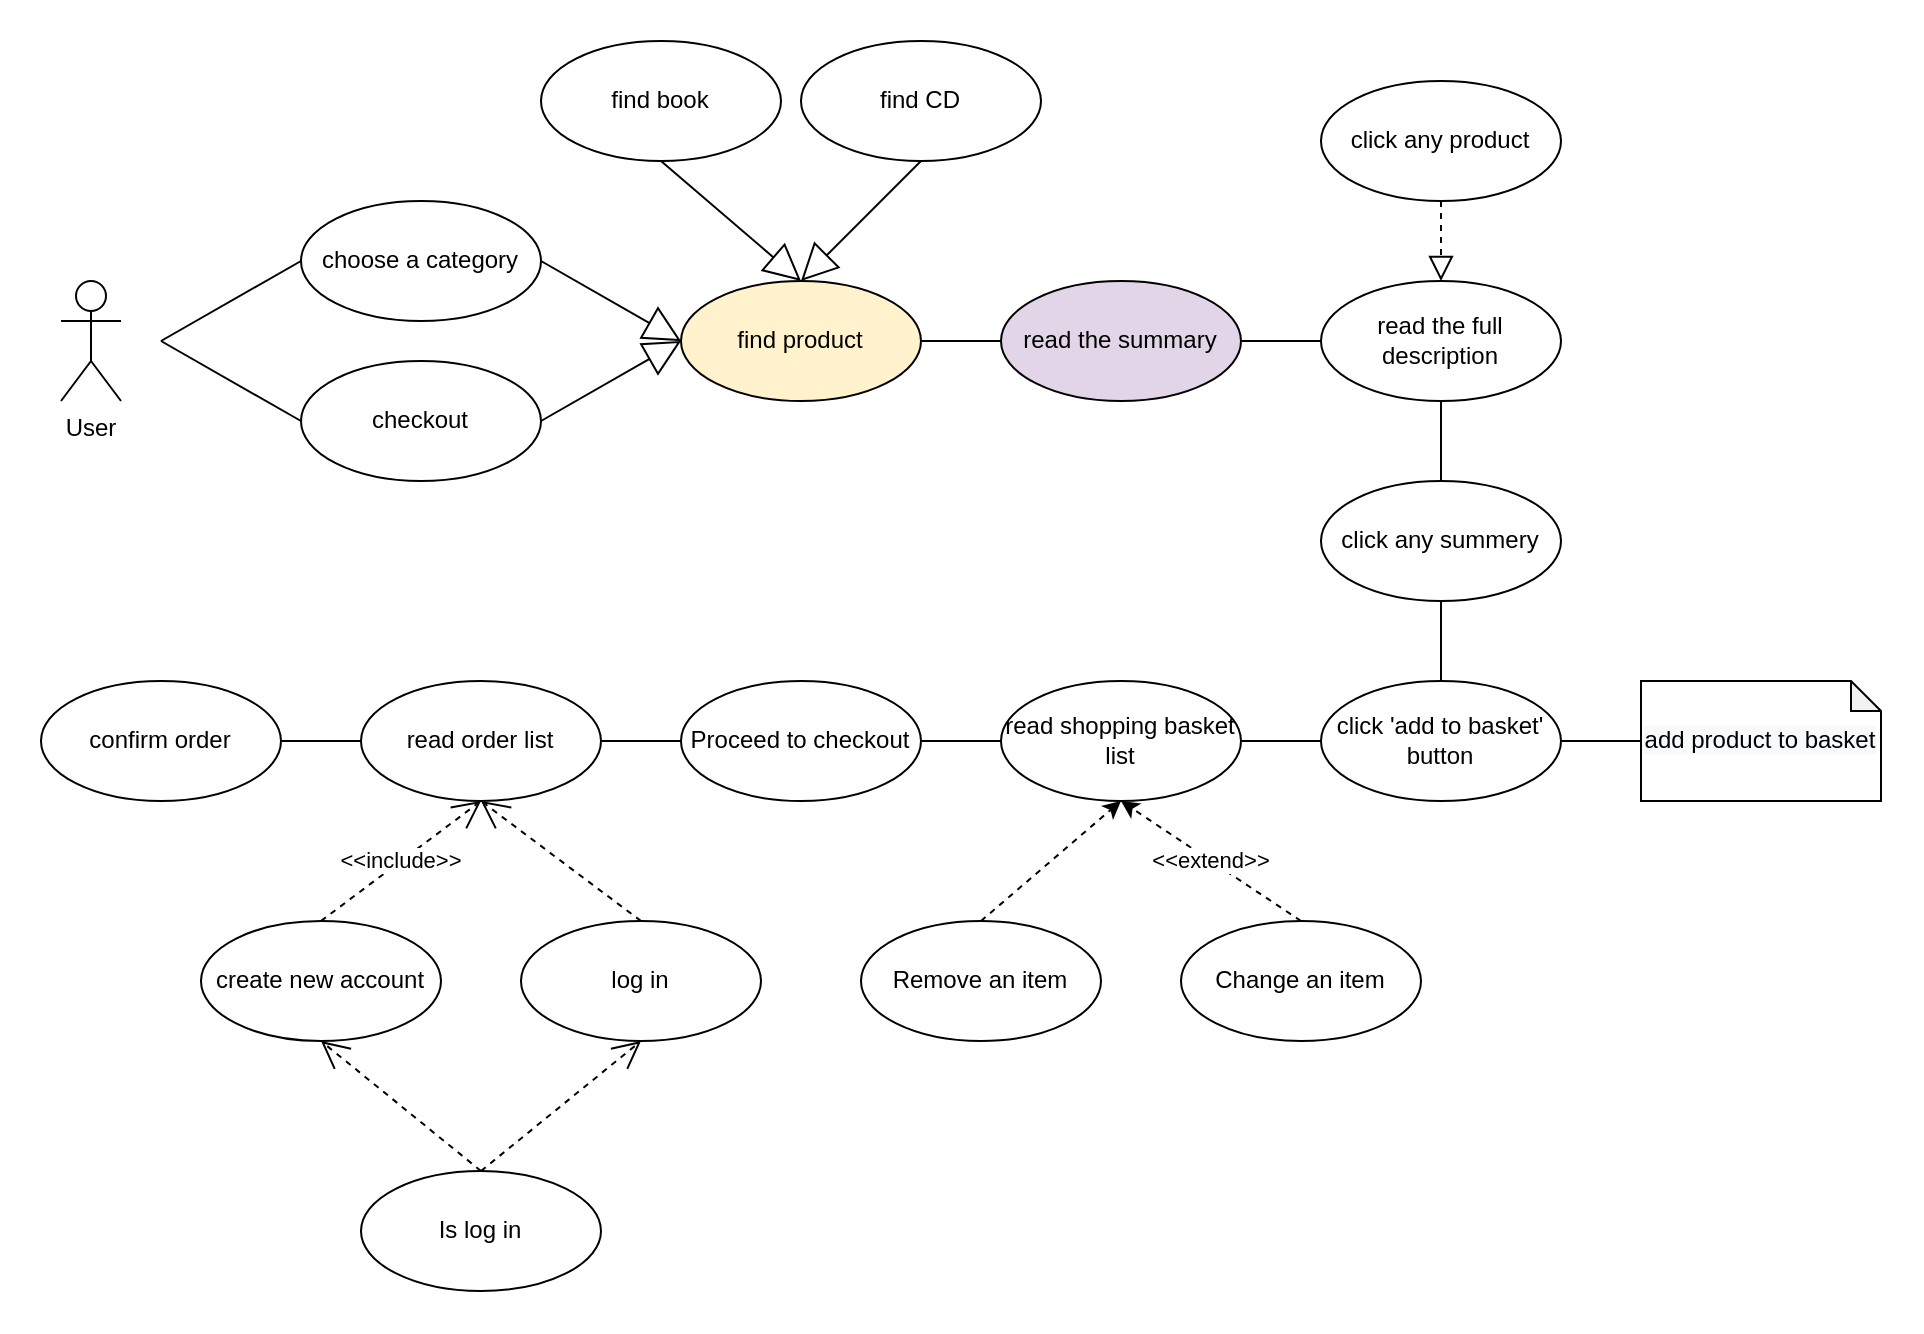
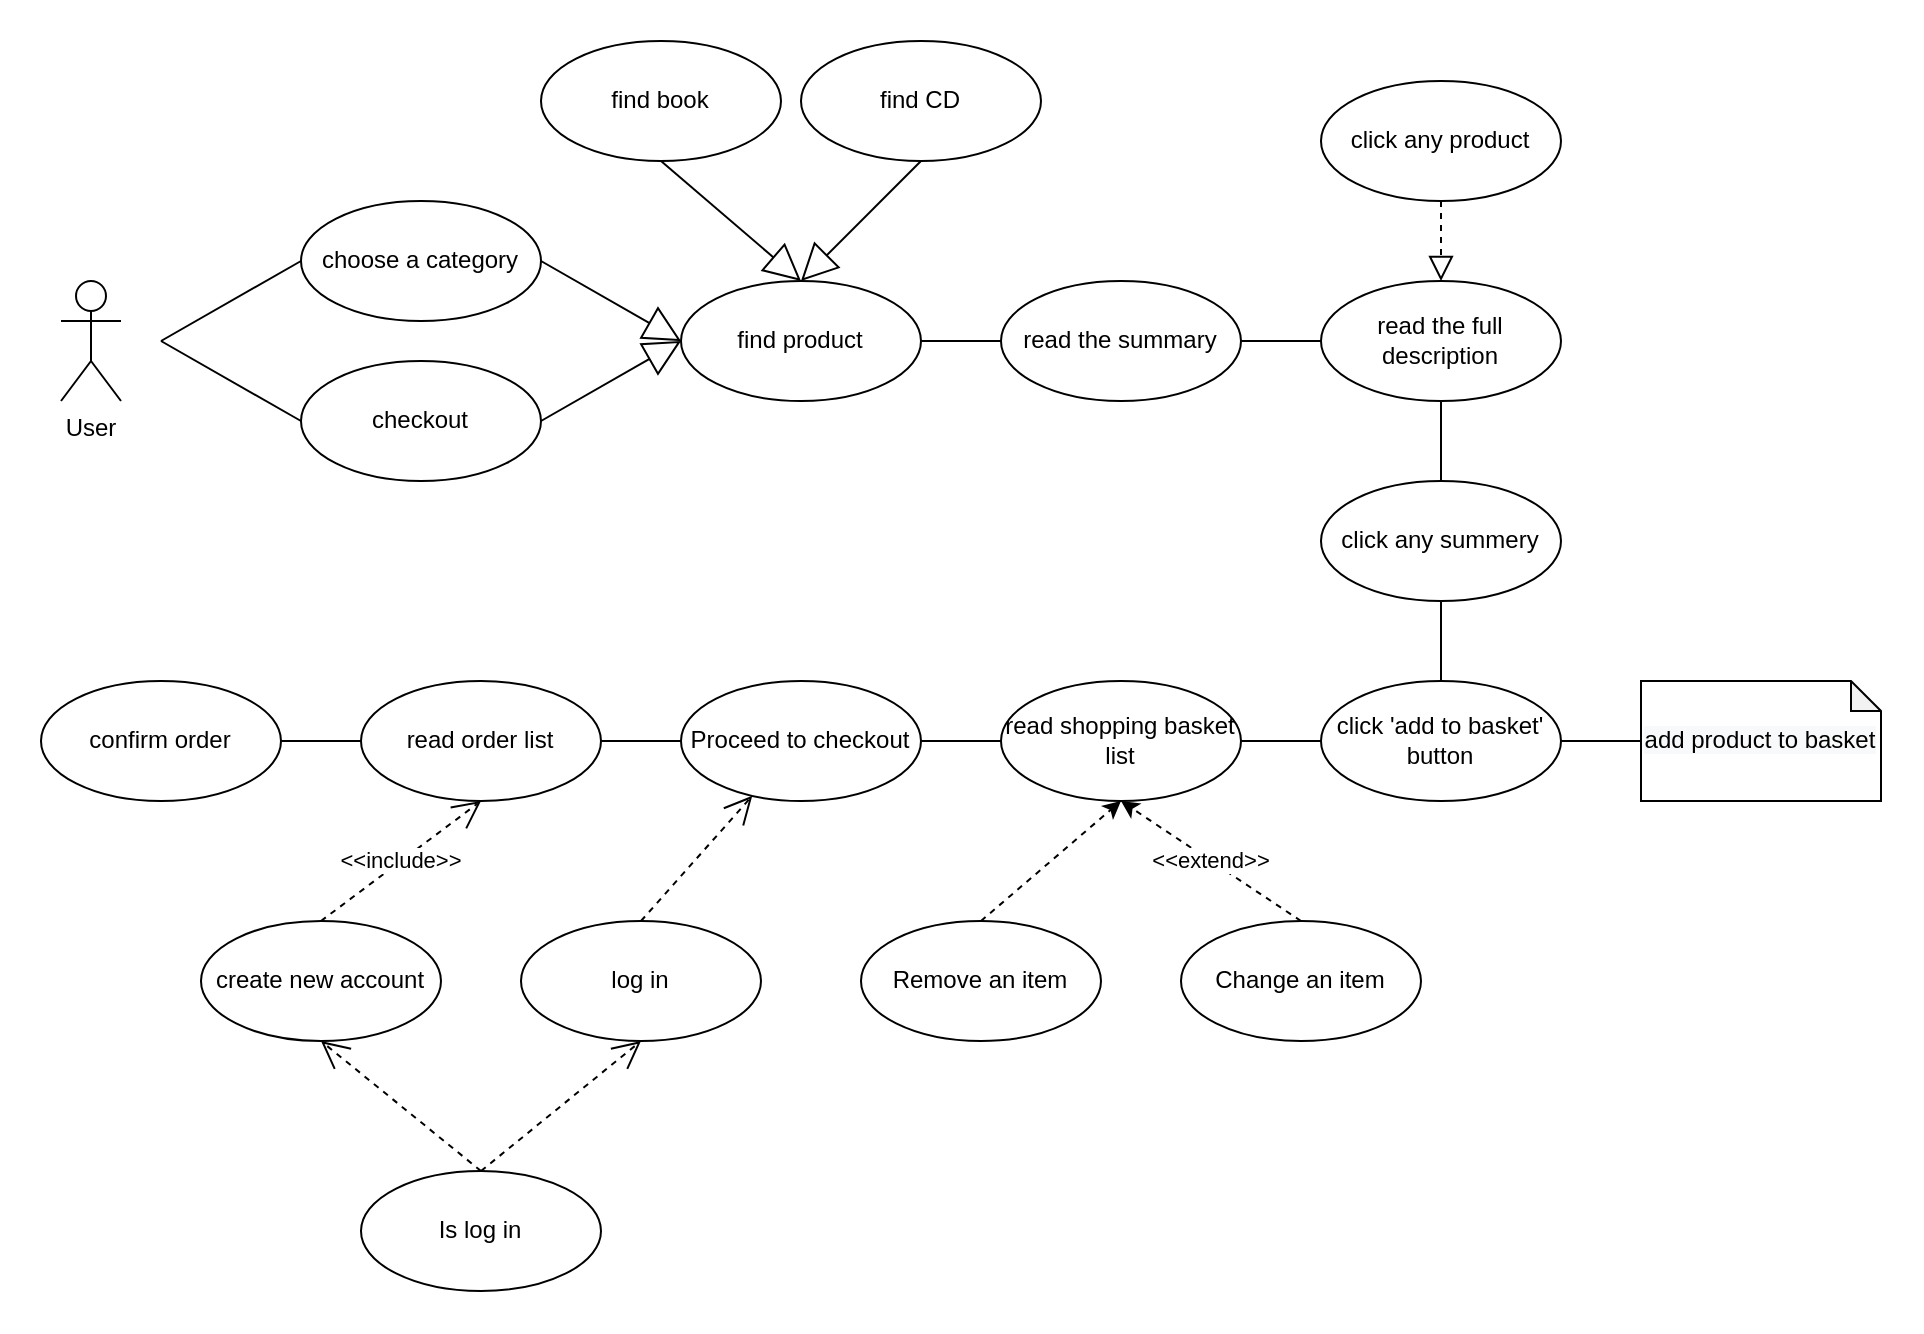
(801, 341) -> (801, 341)
(1121, 341) -> (1121, 341)
(563, 863) -> (695, 860)
